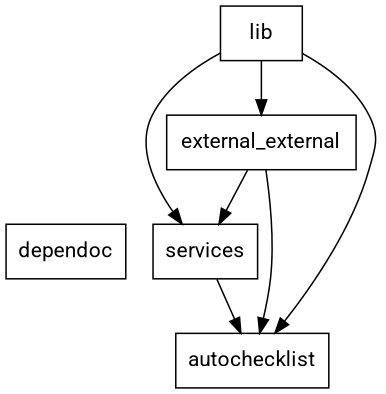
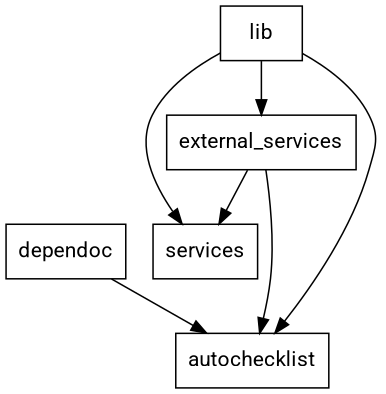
(261, 142) -> (261, 142)
(226, 299) -> (152, 302)
